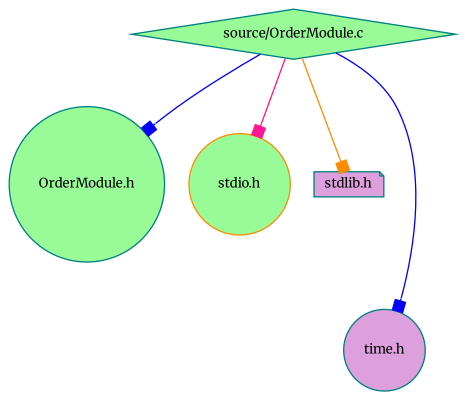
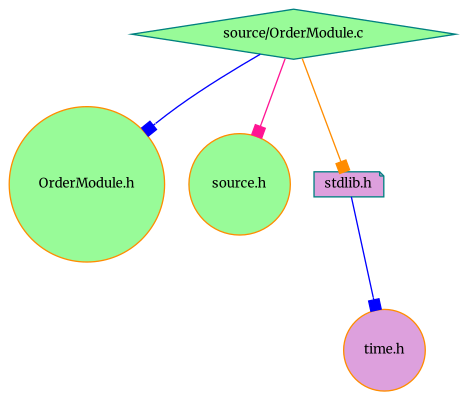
(413, 161) -> (362, 247)
(87, 184) -> (87, 184)
(240, 184) -> (240, 184)
(384, 350) -> (384, 350)
